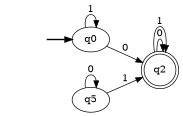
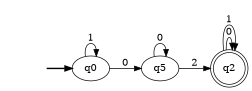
(121, 53) -> (122, 68)
(126, 79) -> (195, 63)
